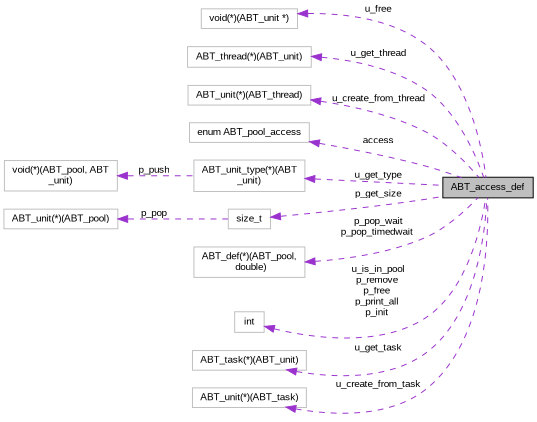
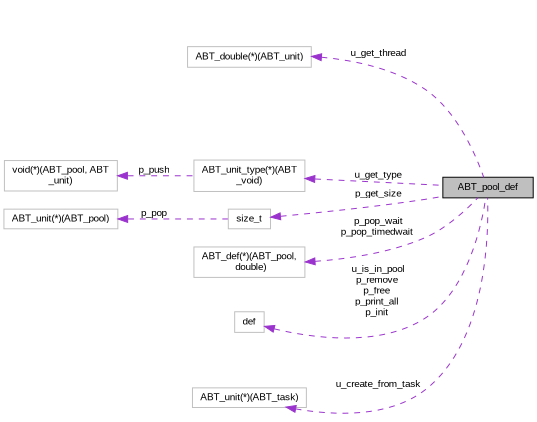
(249, 19) -> none
(249, 57) -> (249, 57)
(249, 95) -> none
(249, 133) -> none
(249, 176) -> (249, 176)
(488, 188) -> (488, 188)
(249, 322) -> (249, 322)
(249, 360) -> none
